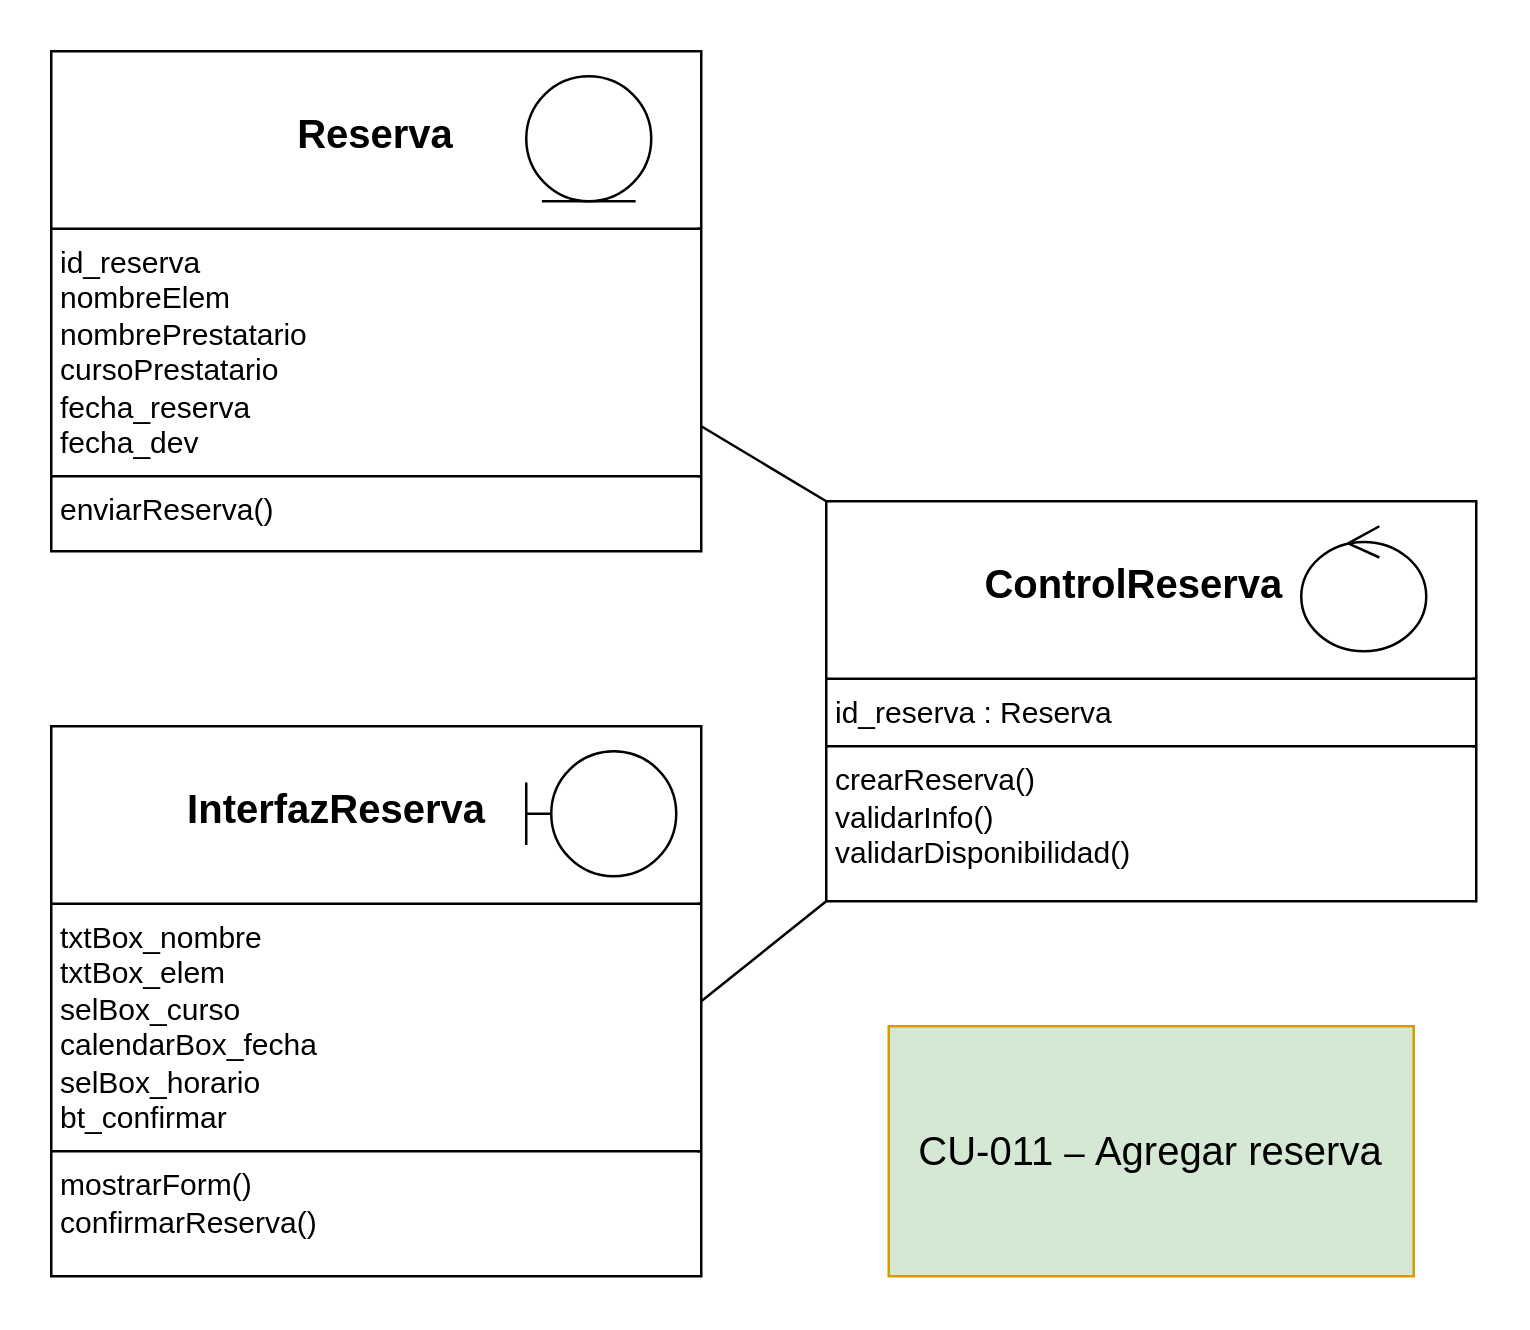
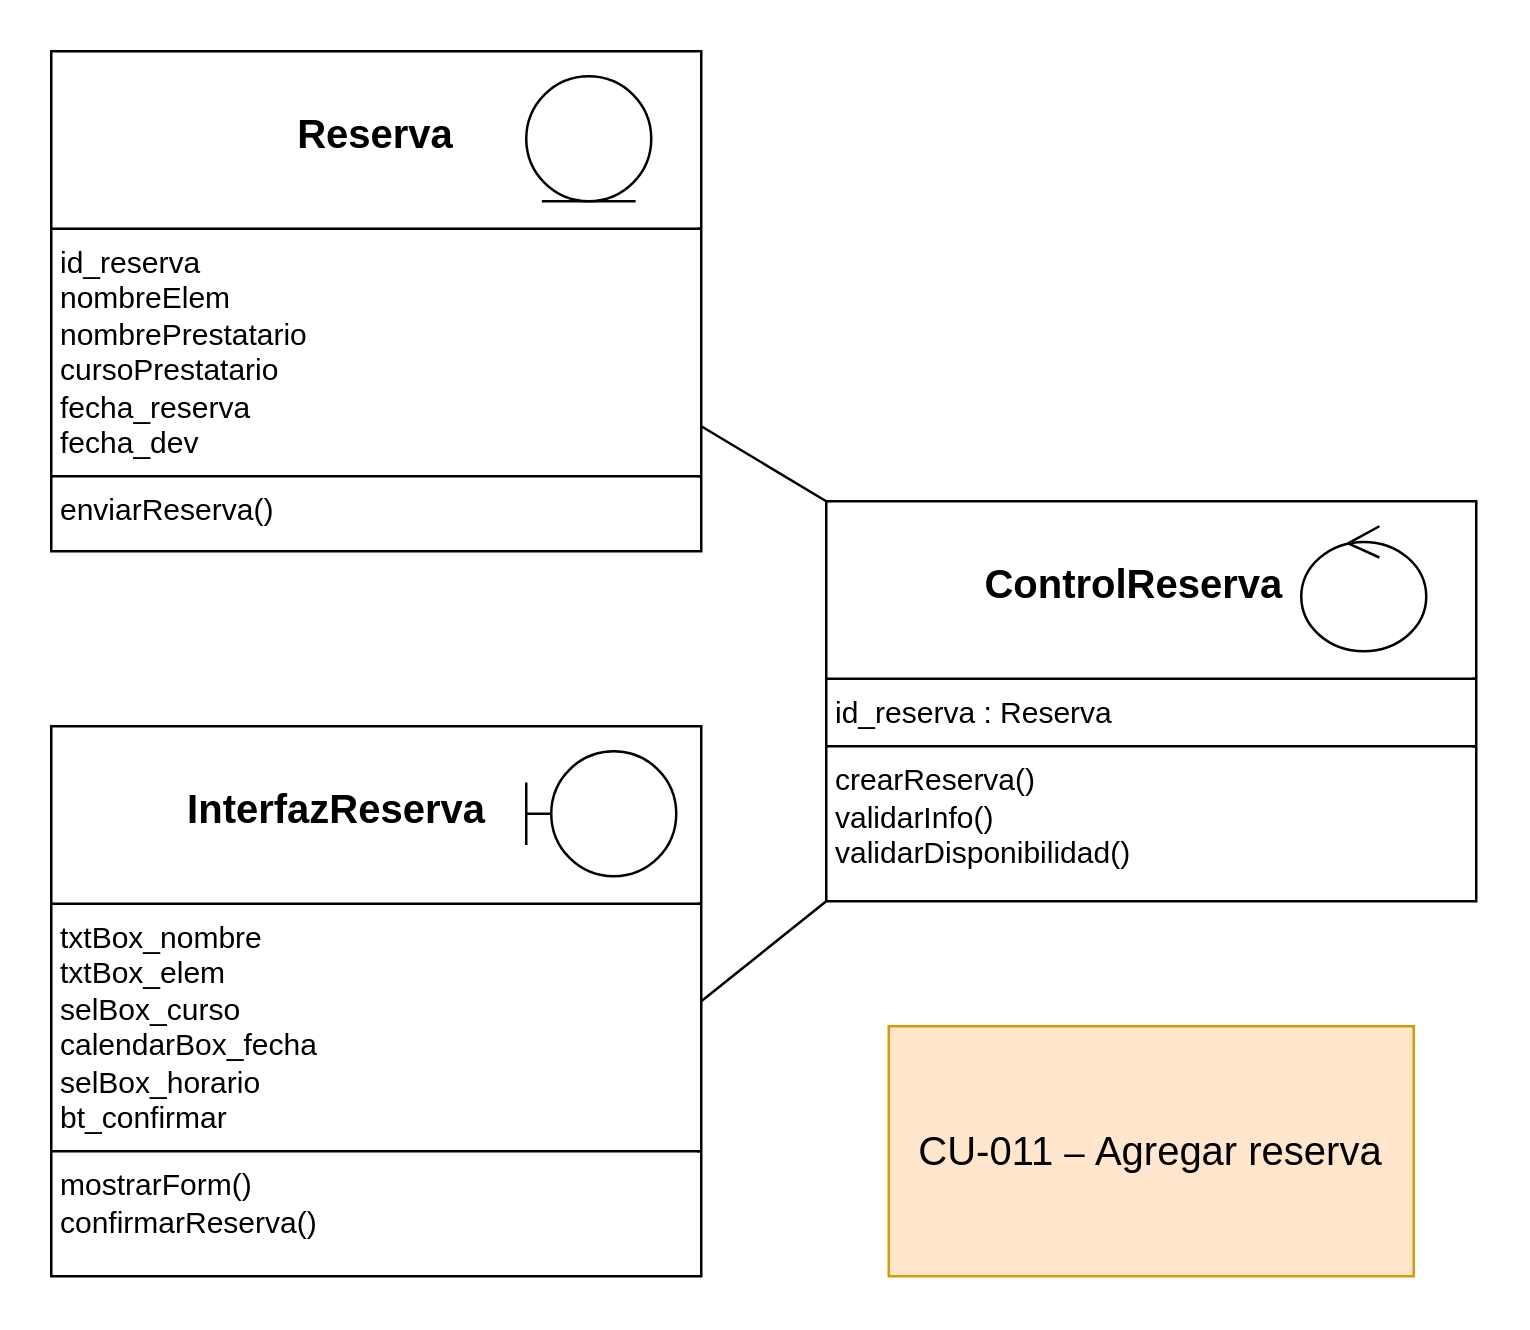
(1151, 1151) -> (1151, 1151)
